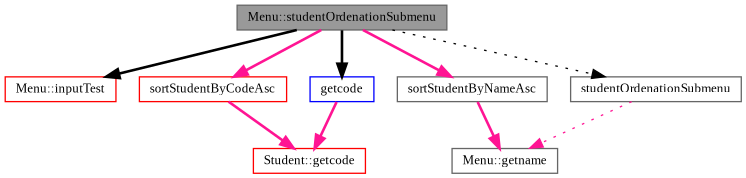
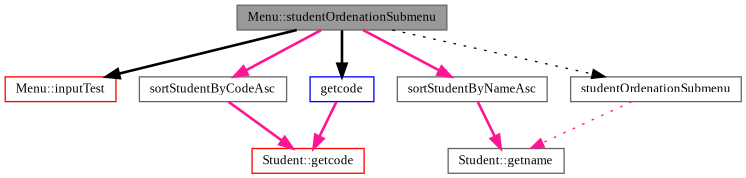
(213, 89) -> (213, 89)
(505, 161) -> (506, 161)
